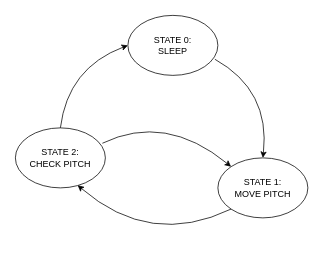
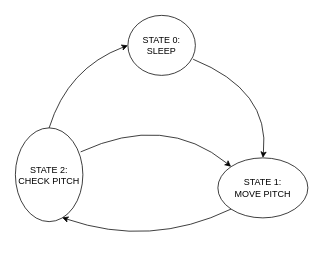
(173, 45) -> (162, 45)
(60, 158) -> (49, 175)
